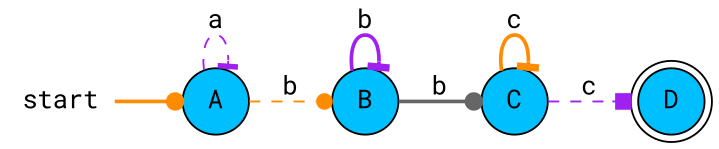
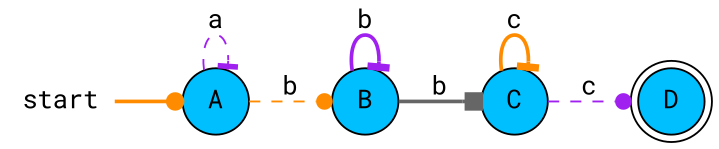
(432, 101) -> (431, 101)
(580, 101) -> (582, 101)
